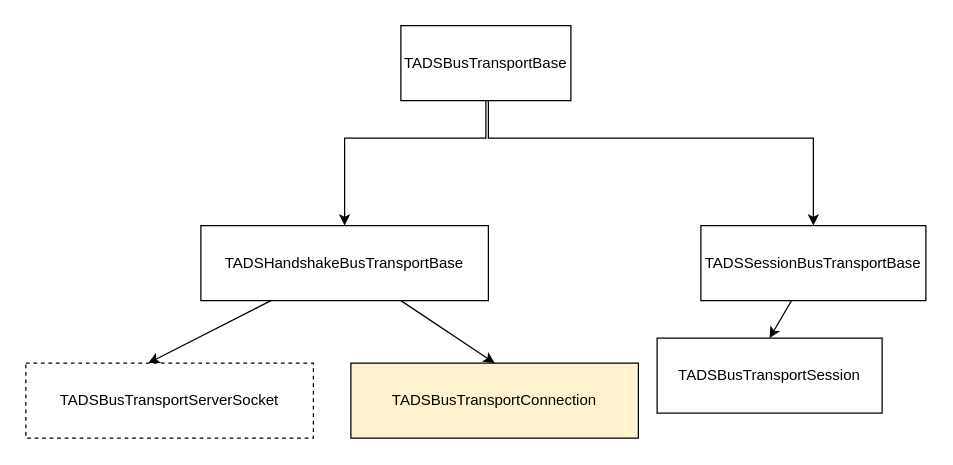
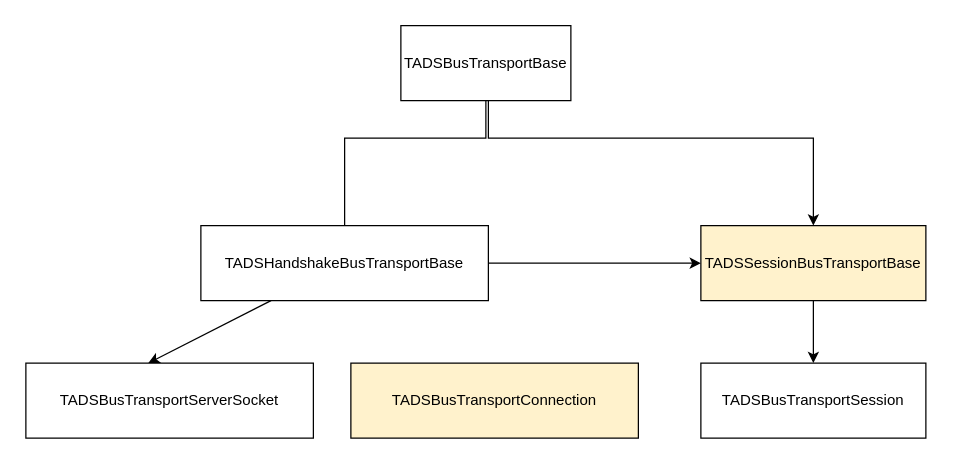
(344, 216) -> (344, 219)
(813, 263) -> (813, 263)
(444, 330) -> (590, 263)
(769, 376) -> (813, 401)
(169, 401) -> (169, 401)
